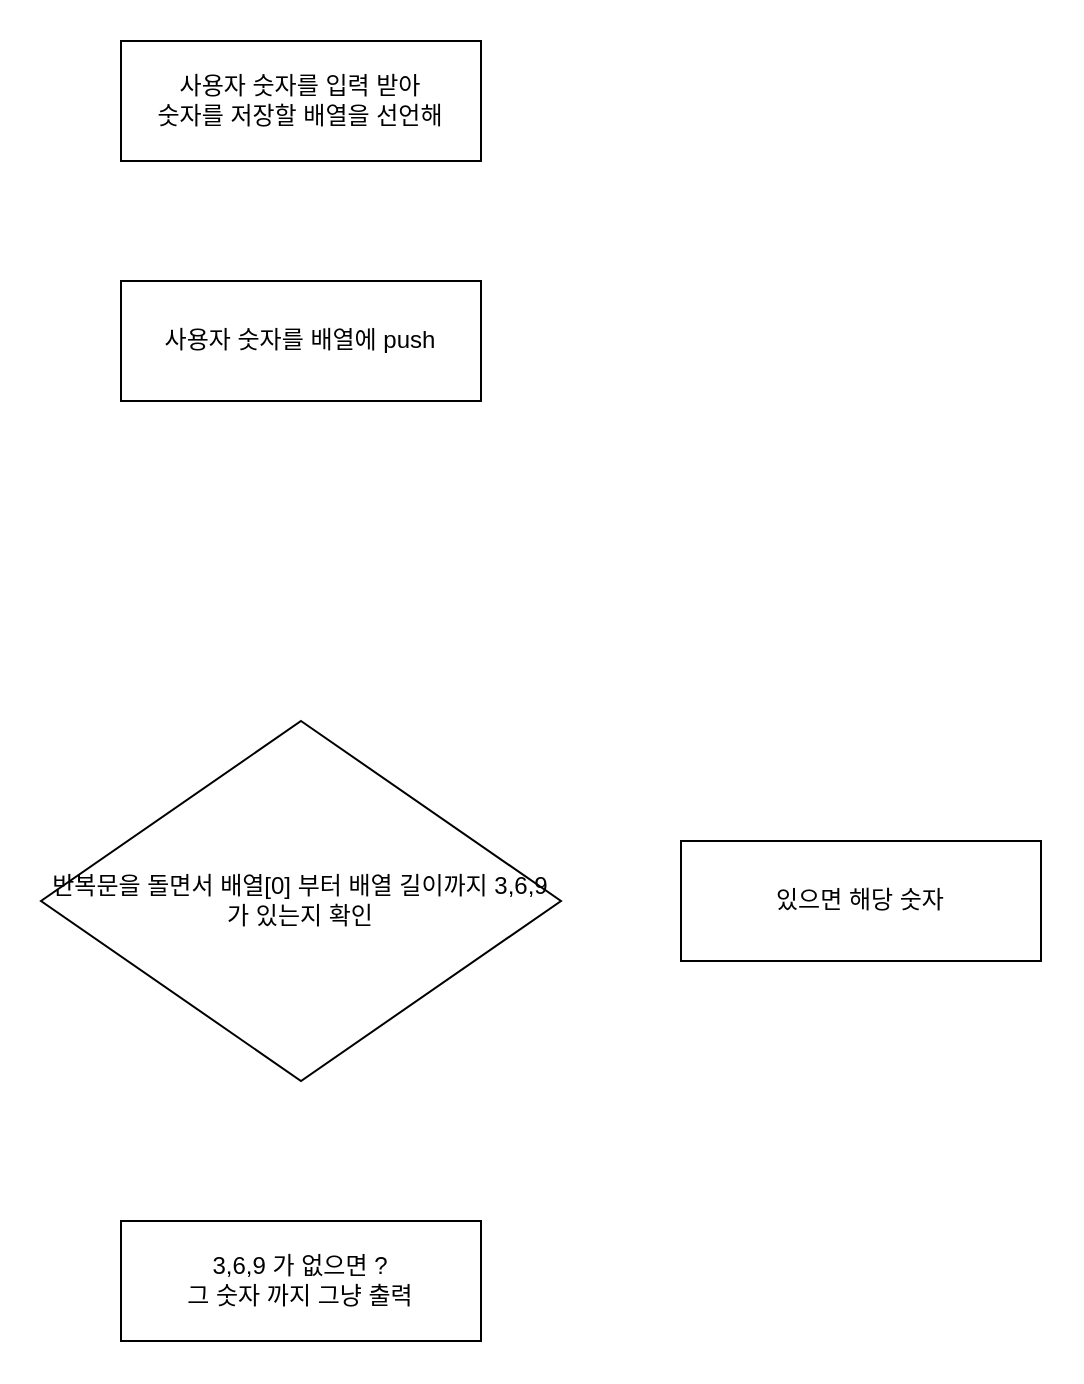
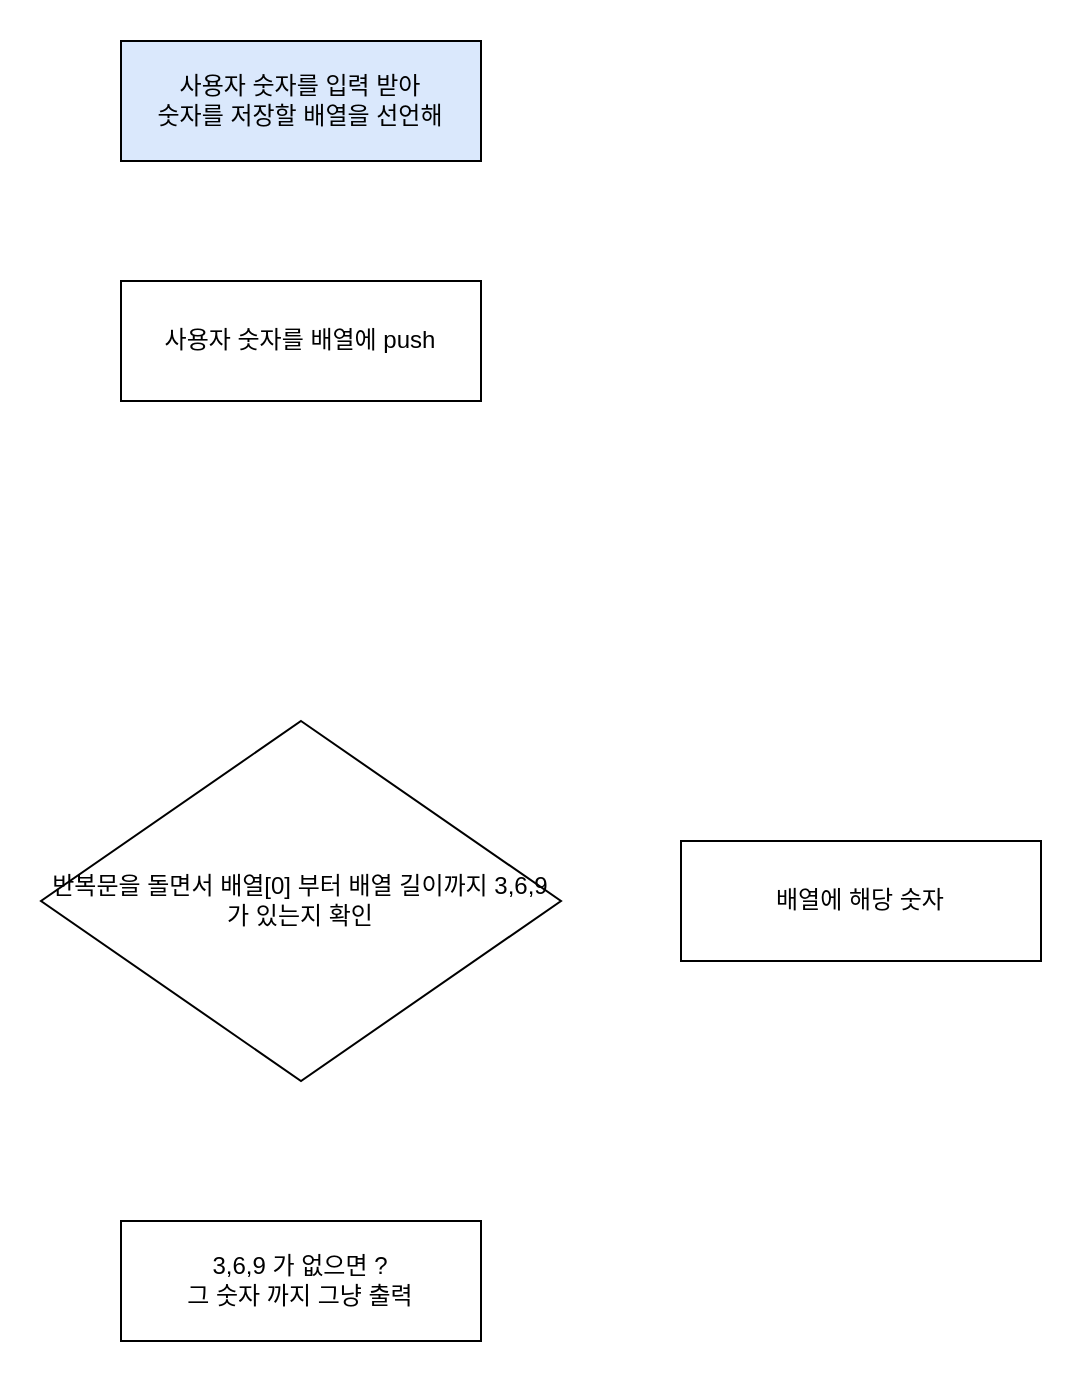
(301, 101) -> (301, 101)
(861, 901) -> (861, 901)
